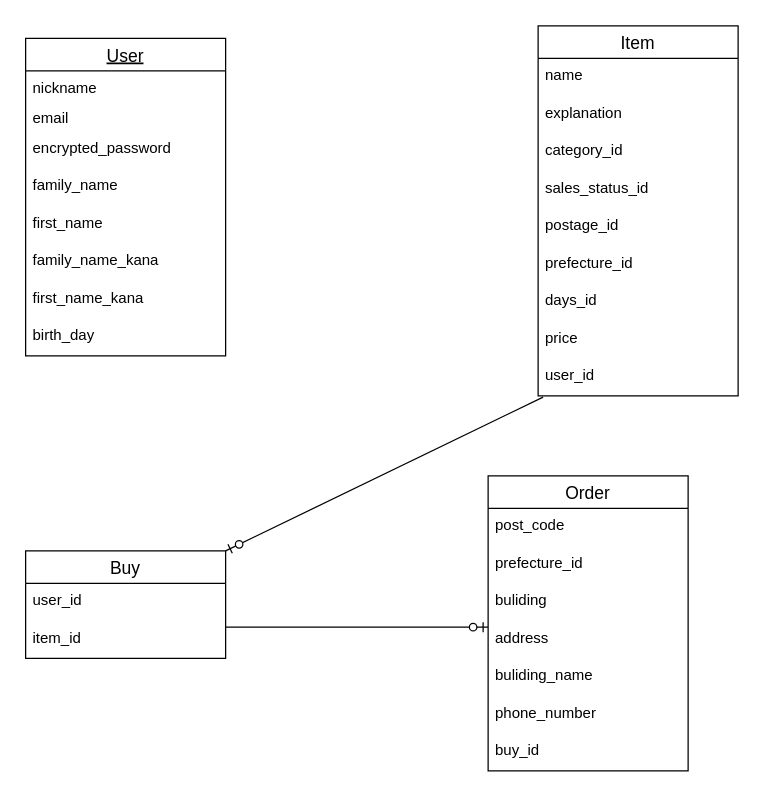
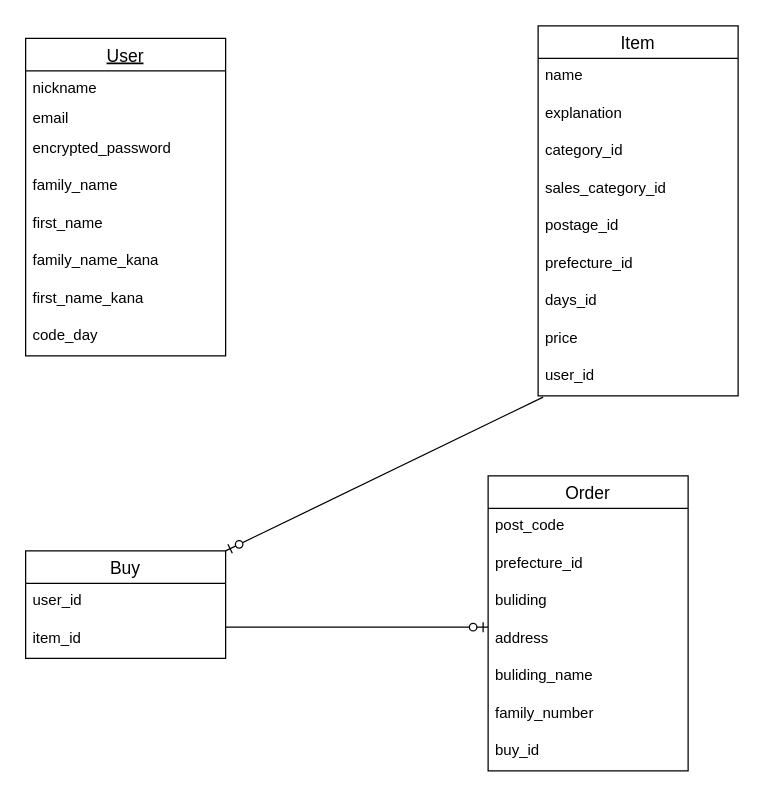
(604, 188) -> (613, 188)
(68, 335) -> (66, 335)
(545, 713) -> (546, 713)
